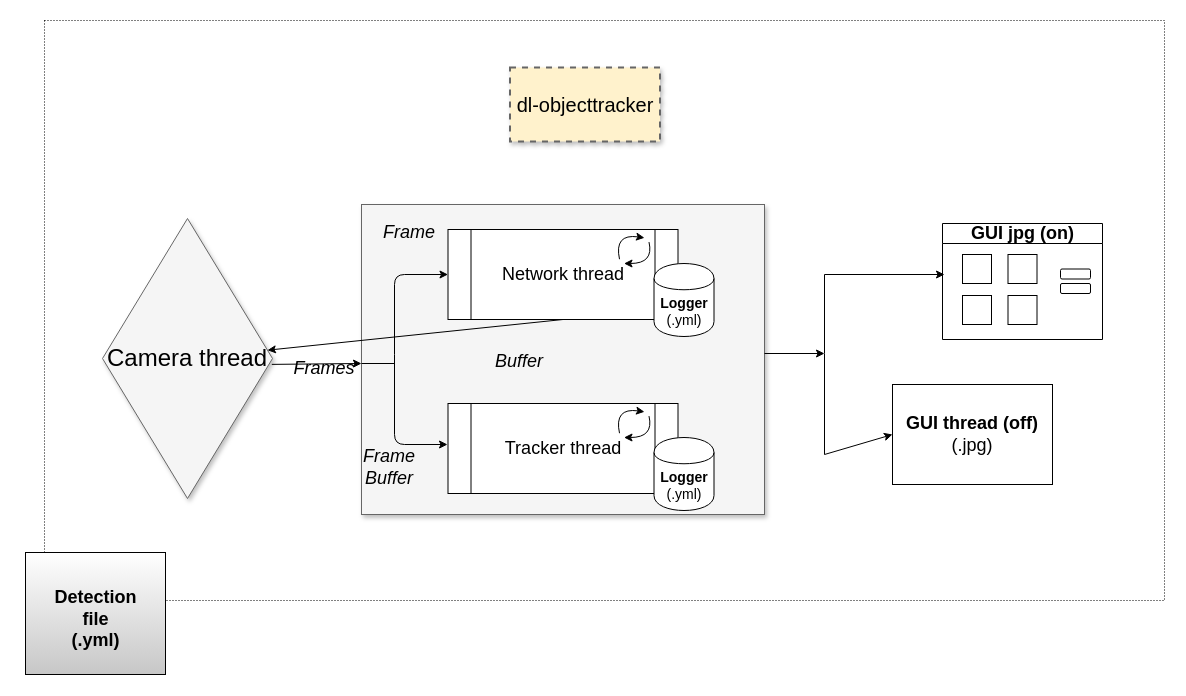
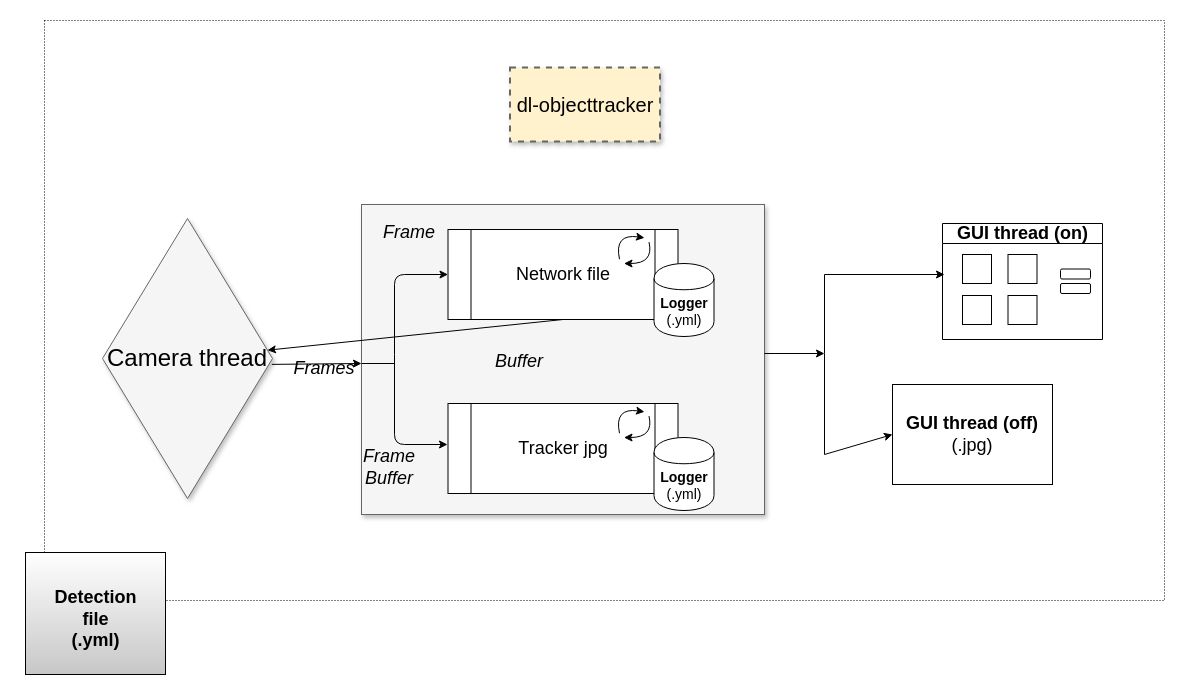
(1023, 234) -> (1023, 234)
(564, 275) -> (564, 275)
(564, 449) -> (564, 449)
